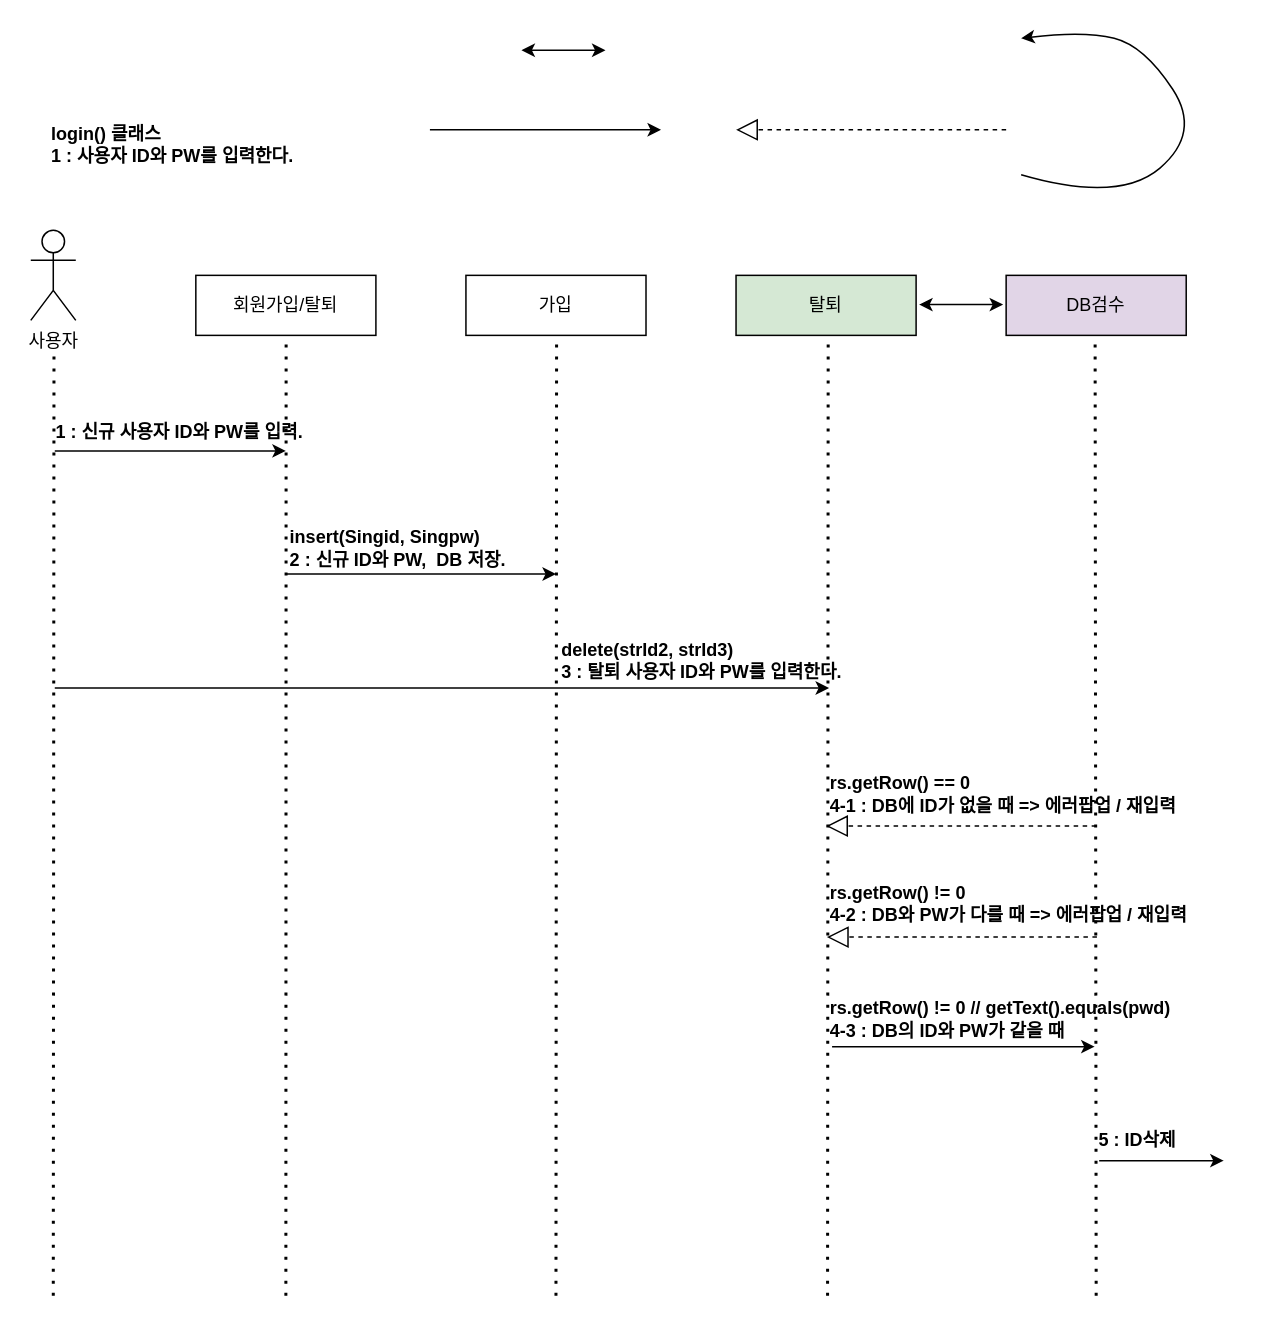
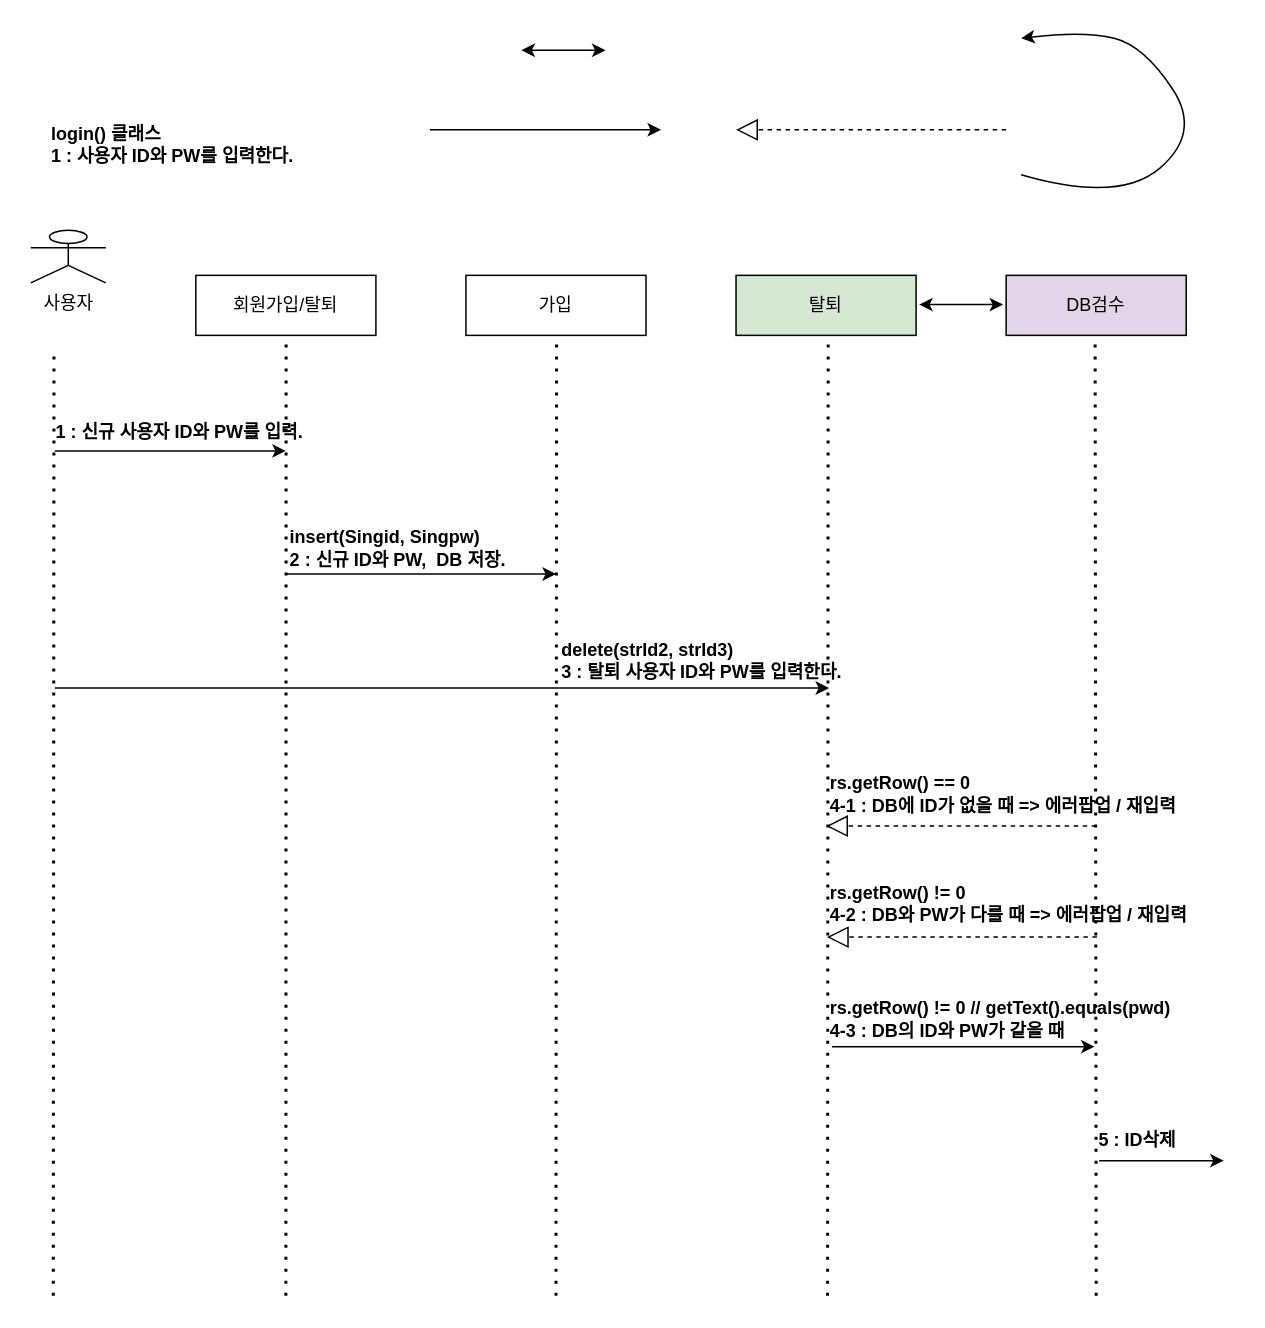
(53, 275) -> (68, 257)
